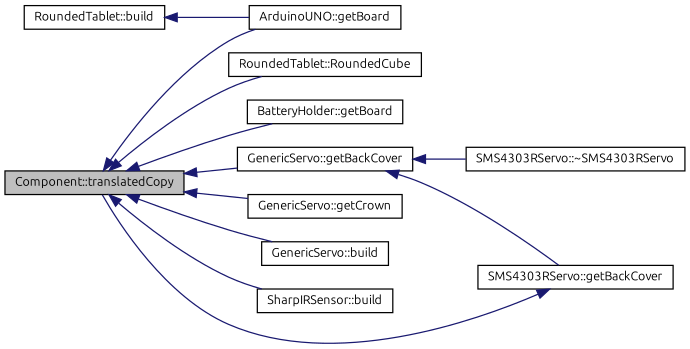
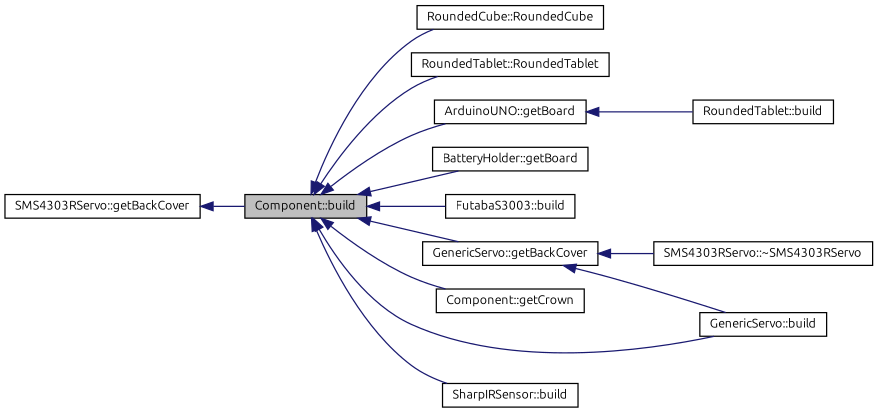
(213, 17) -> (646, 112)
(325, 65) -> (510, 17)
none -> (510, 65)
(94, 183) -> (306, 206)
(325, 206) -> (510, 301)
none -> (510, 206)
(482, 214) -> (651, 289)
